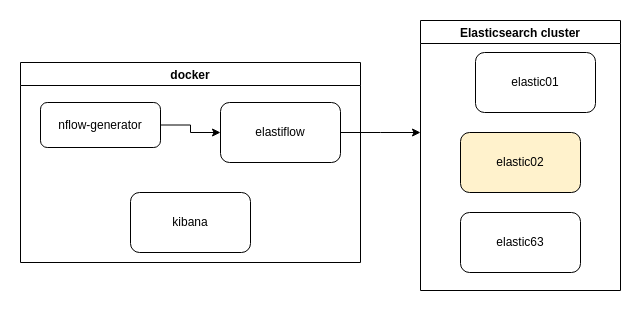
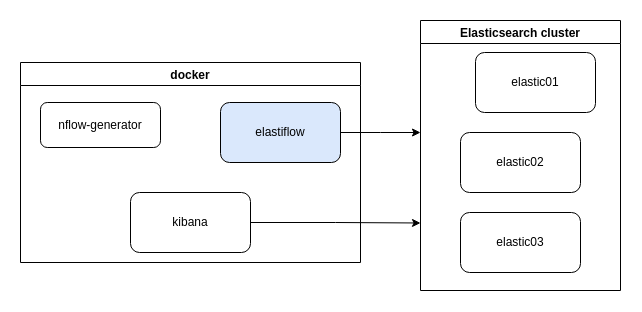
(191, 125) -> none
(281, 133) -> (281, 133)
(521, 163) -> (521, 163)
none -> (332, 223)
(521, 243) -> (521, 243)
